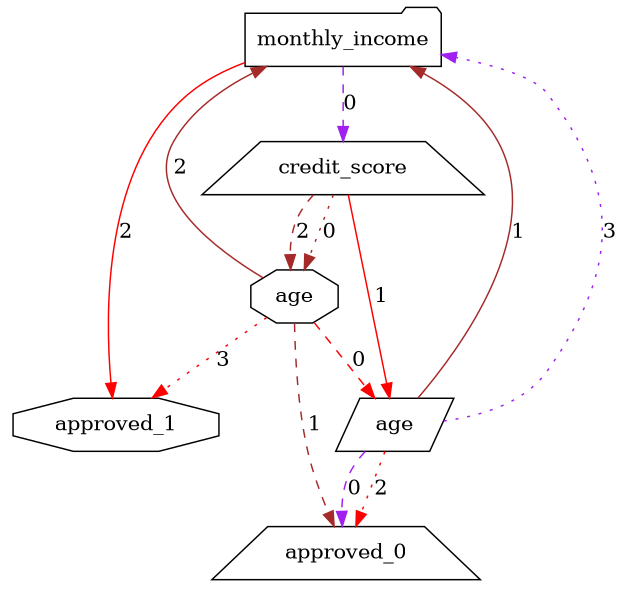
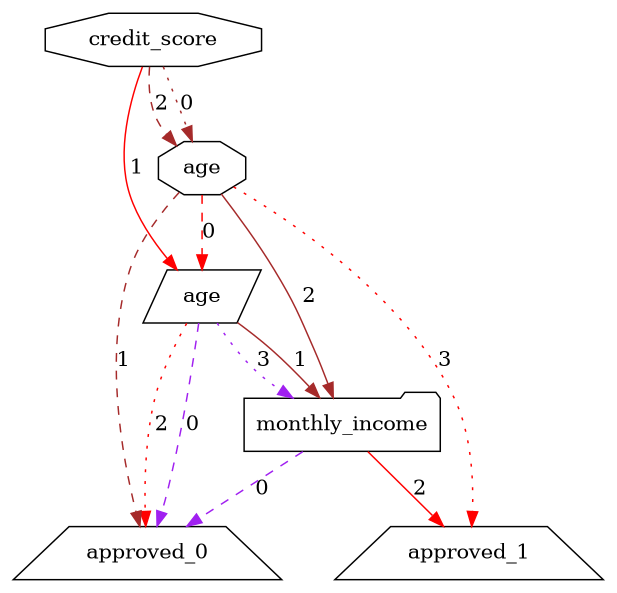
(343, 97) -> (251, 485)
(343, 168) -> (153, 40)
(116, 425) -> (469, 553)
